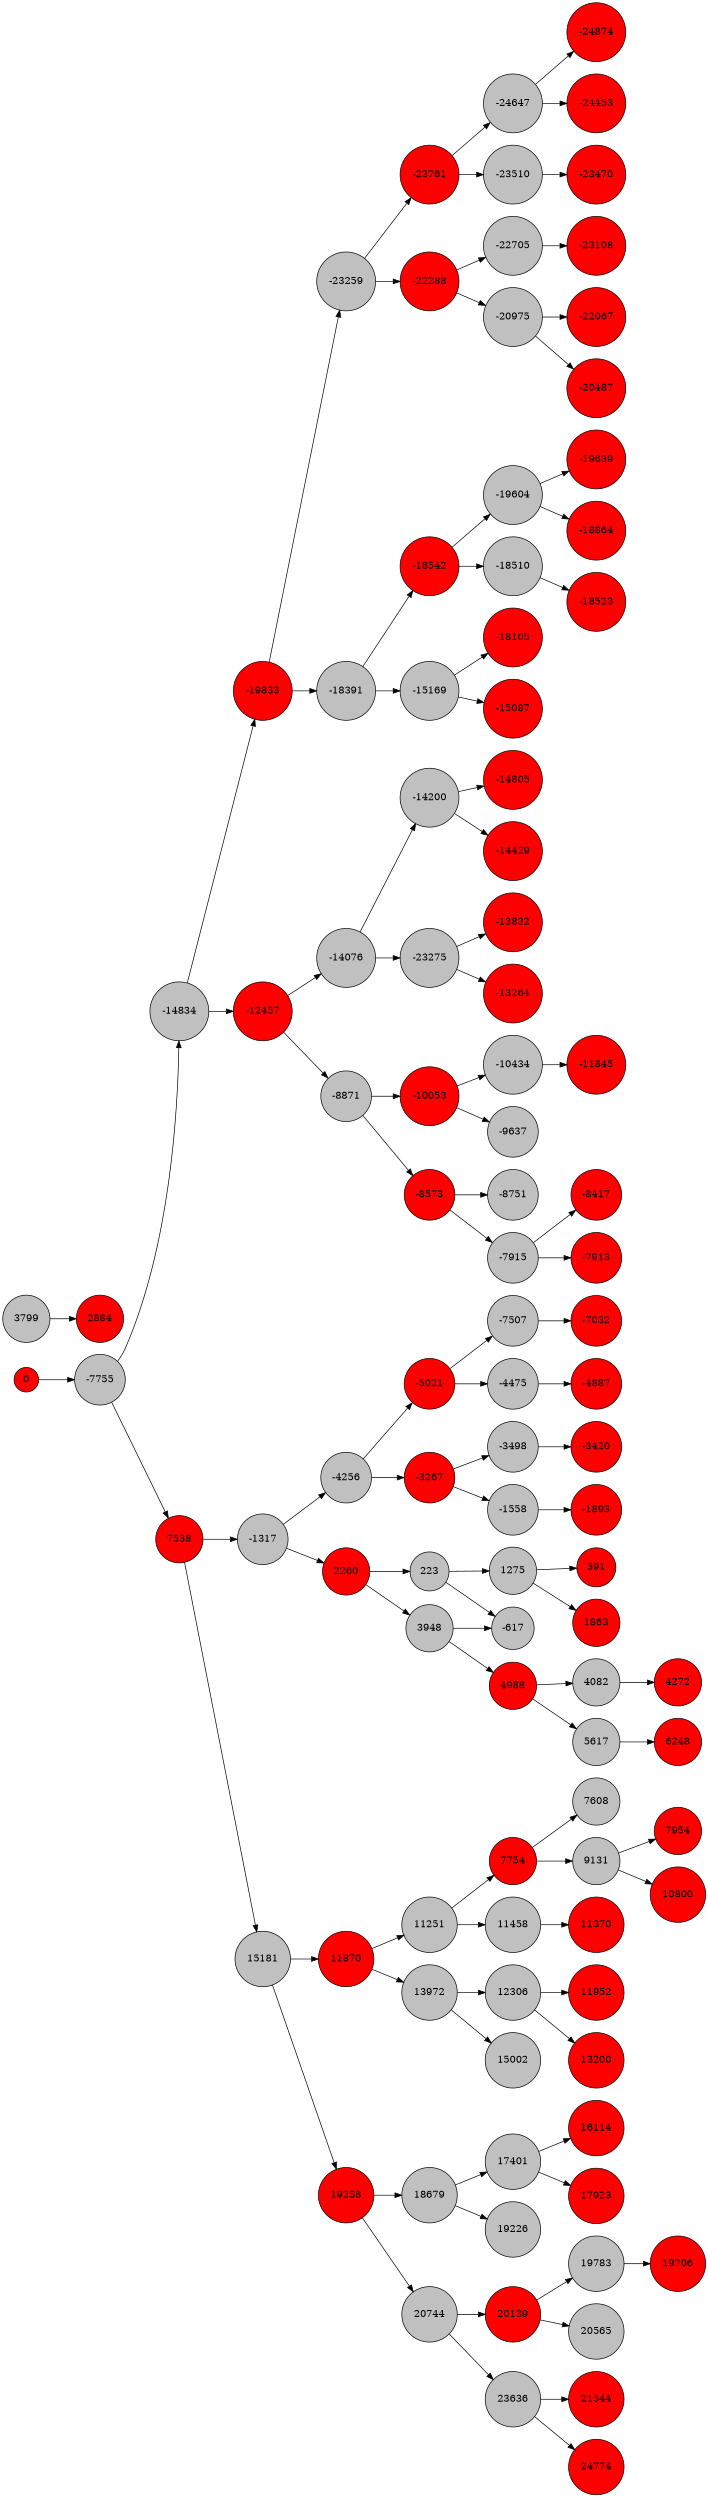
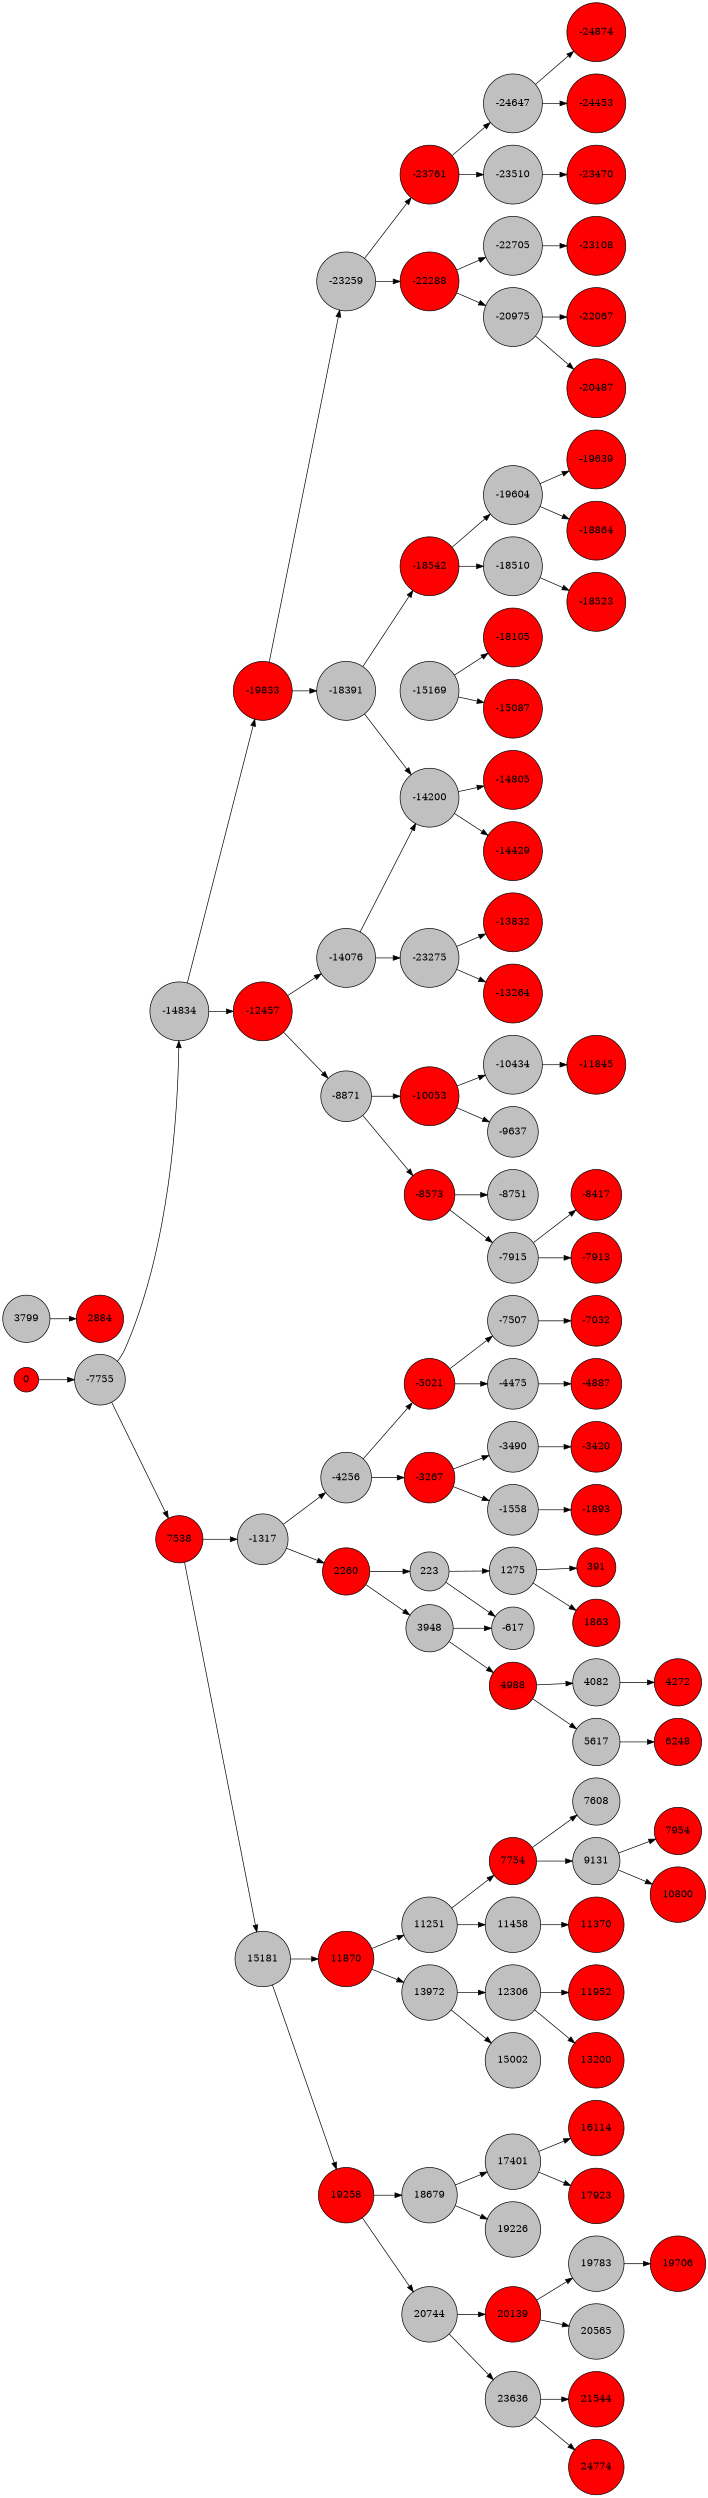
(384, 691) -> (386, 742)
(513, 1447) -> (513, 1447)
